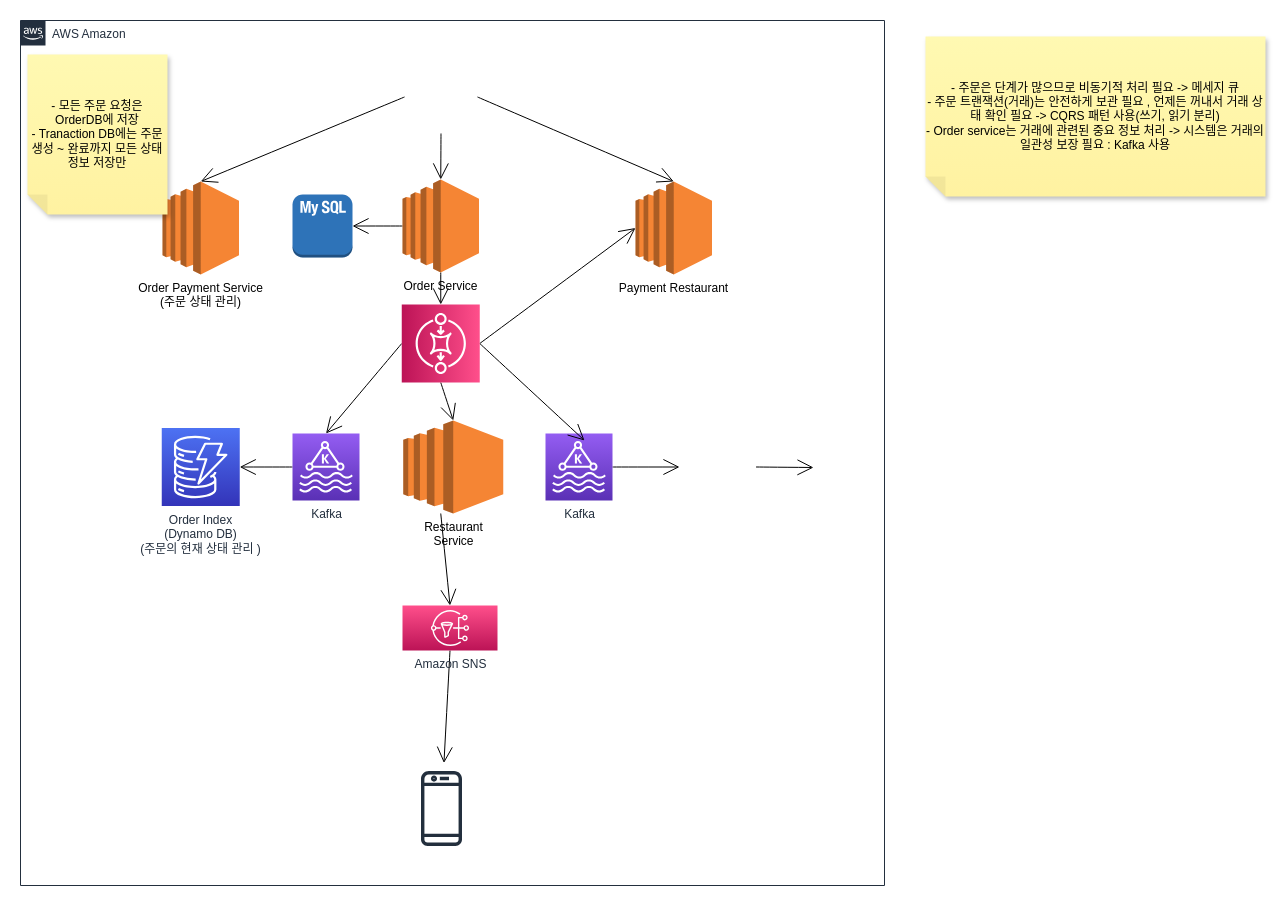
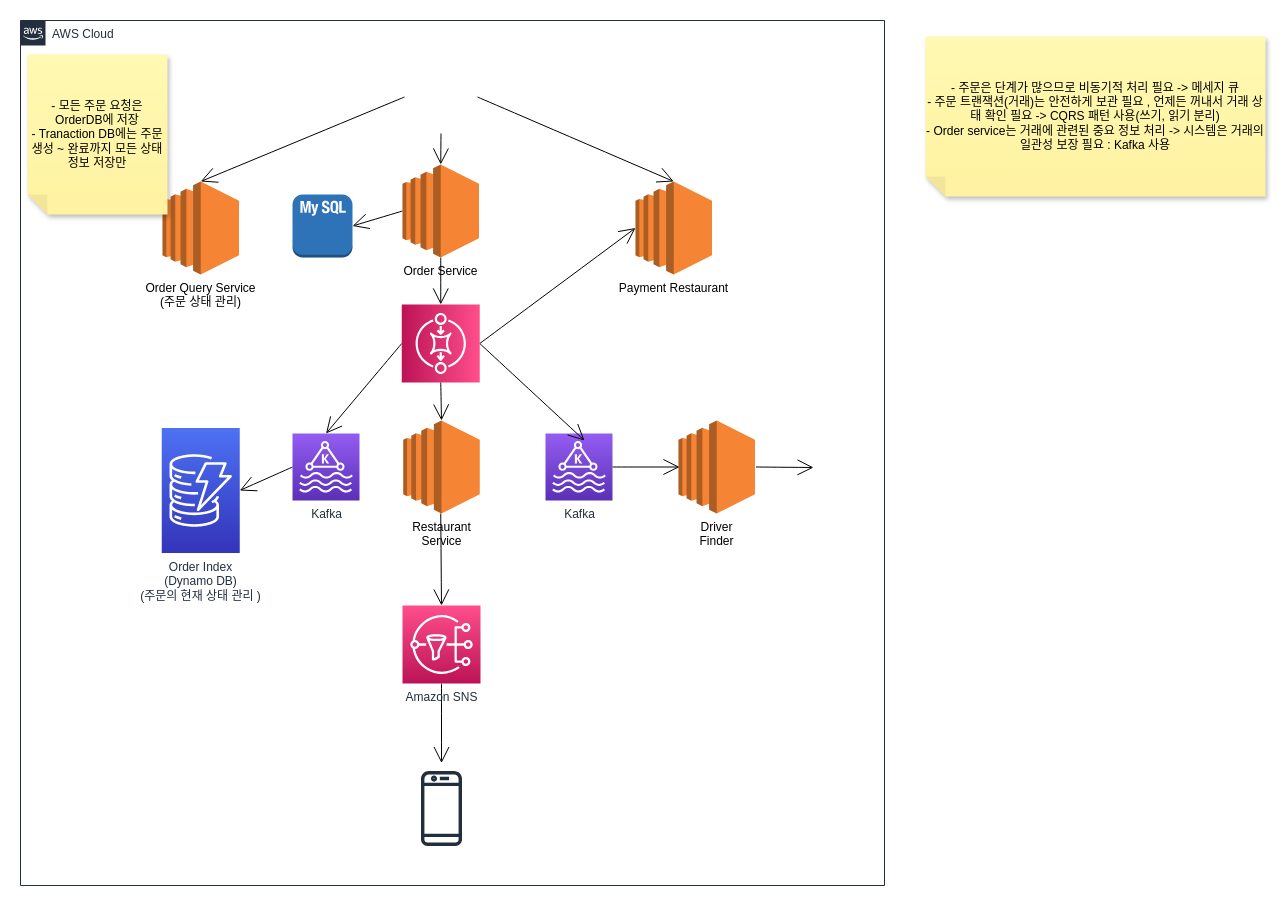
(85, 35) -> (80, 35)
(441, 226) -> (441, 211)
(201, 296) -> (201, 296)
(201, 467) -> (201, 491)
(453, 467) -> (442, 467)
none -> (717, 467)
(450, 628) -> (442, 645)
